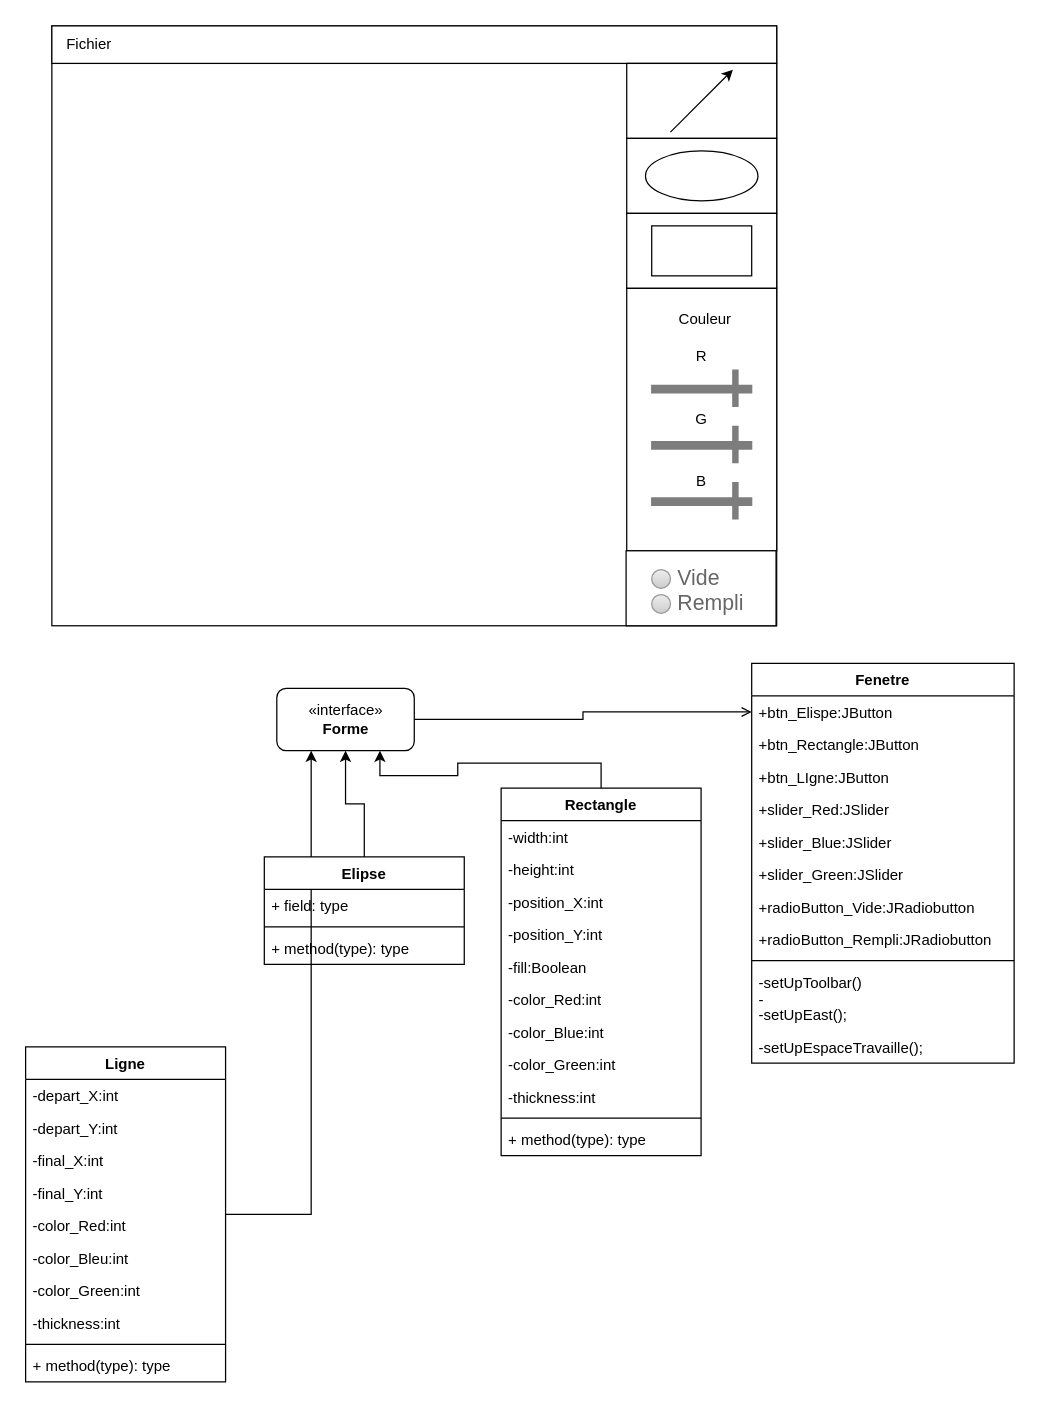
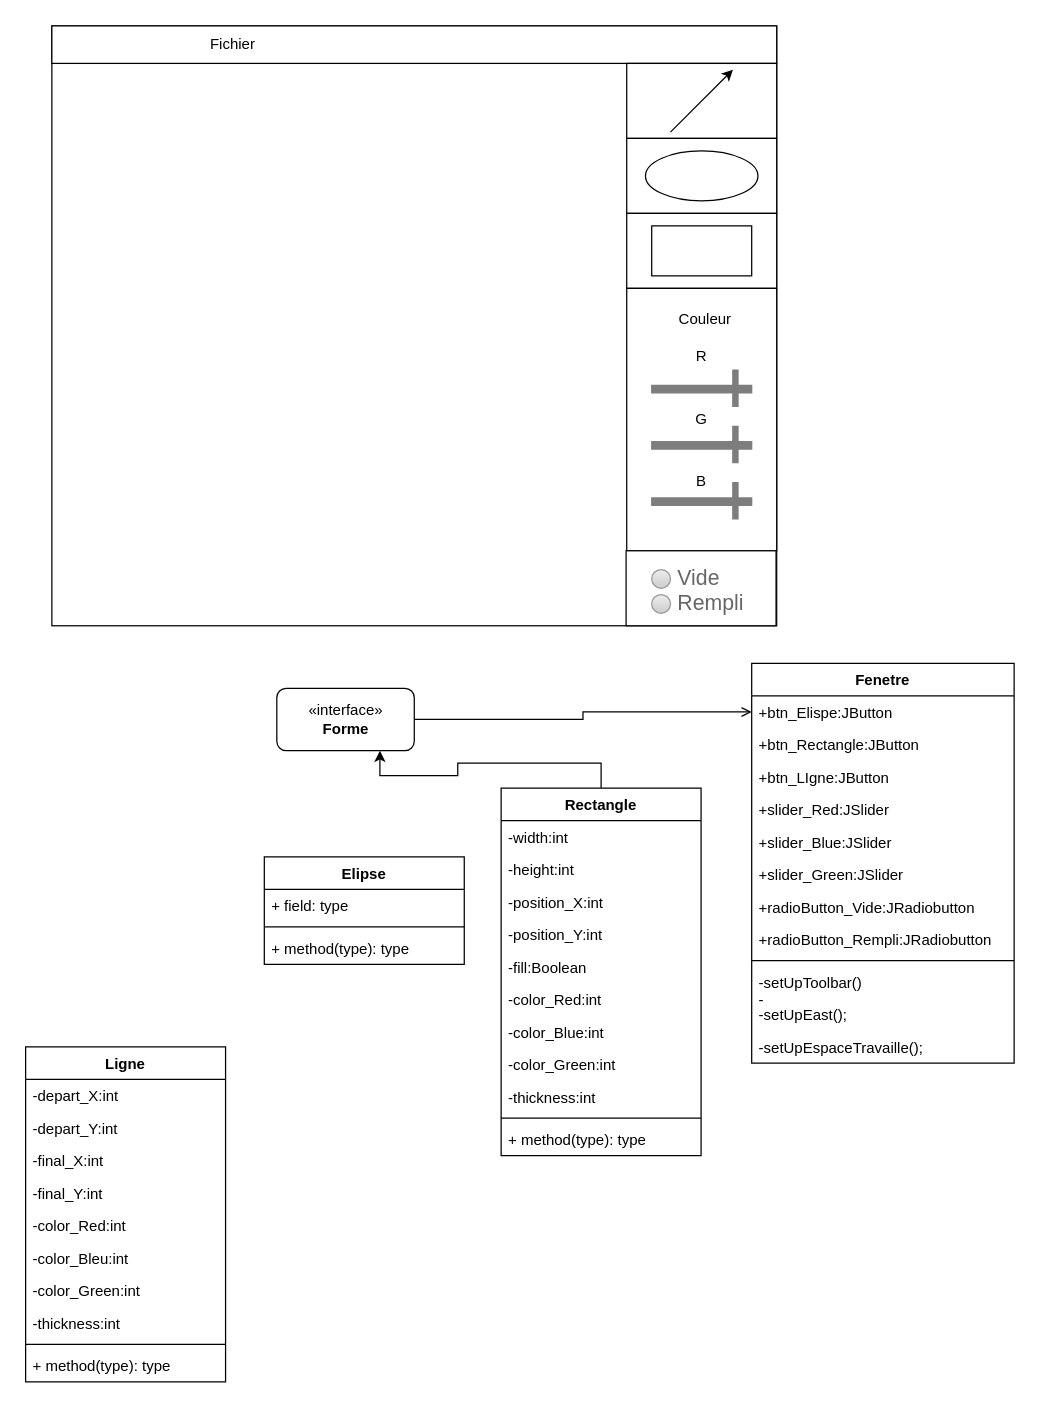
(89, 44) -> (233, 44)
(359, 804) -> none
(311, 1093) -> none
